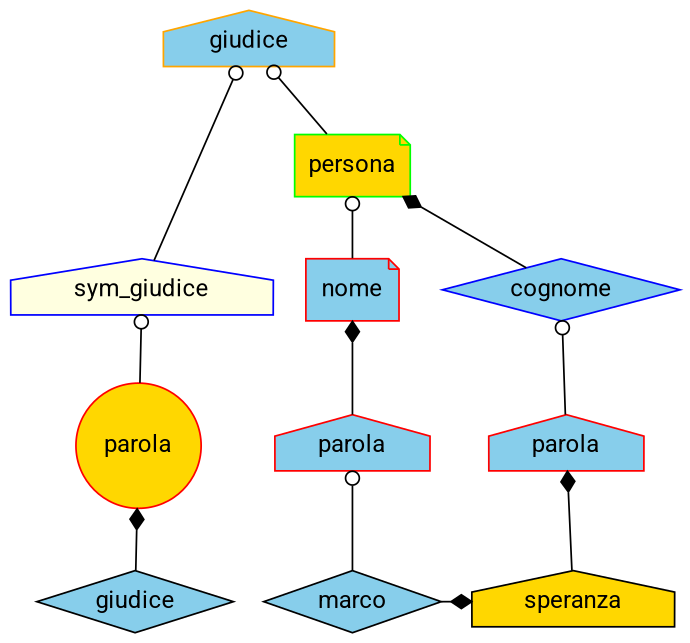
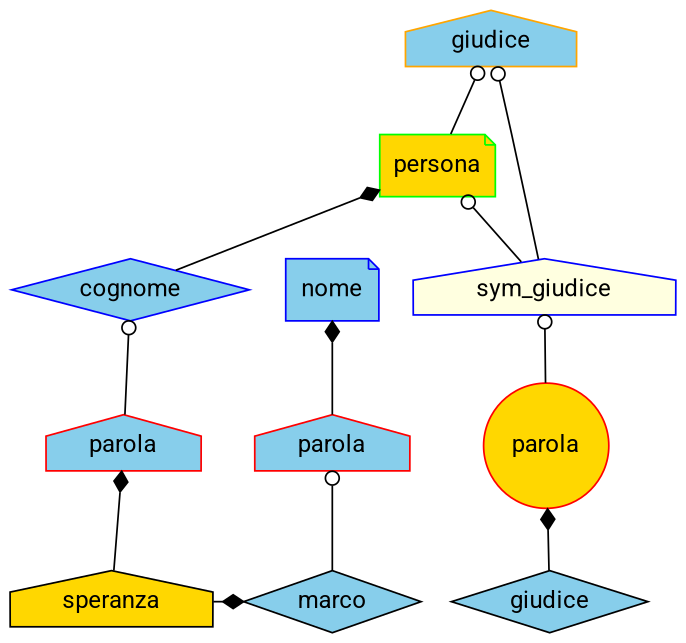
(352, 234) -> (497, 235)
(352, 290) -> (332, 290)
(446, 602) -> (218, 602)
